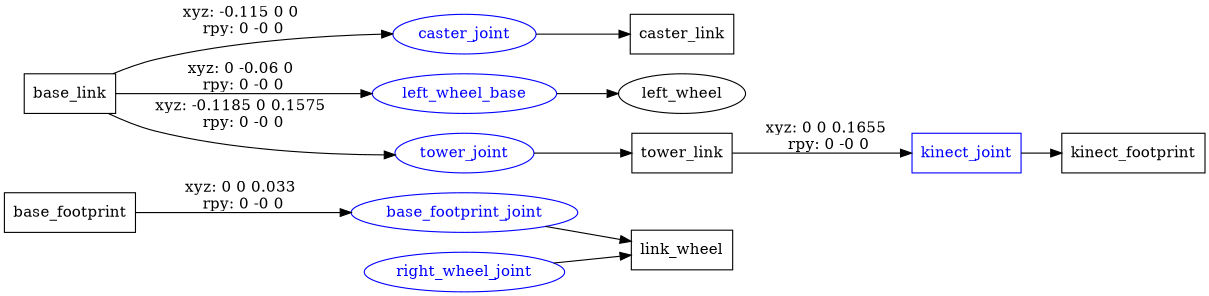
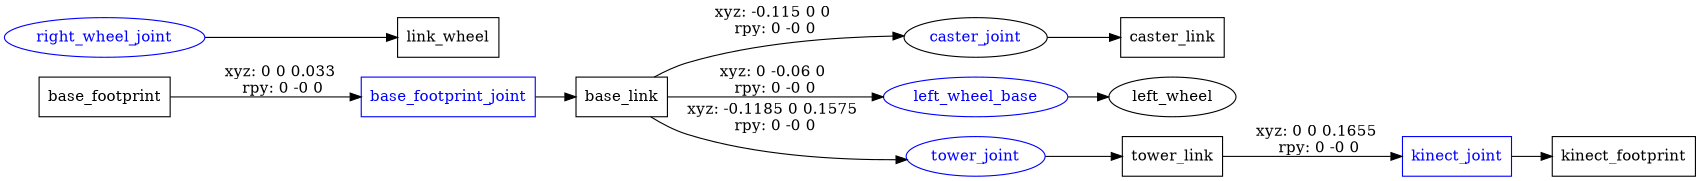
(464, 34) -> (976, 37)
(464, 213) -> (448, 97)
(583, 233) -> (550, 97)
